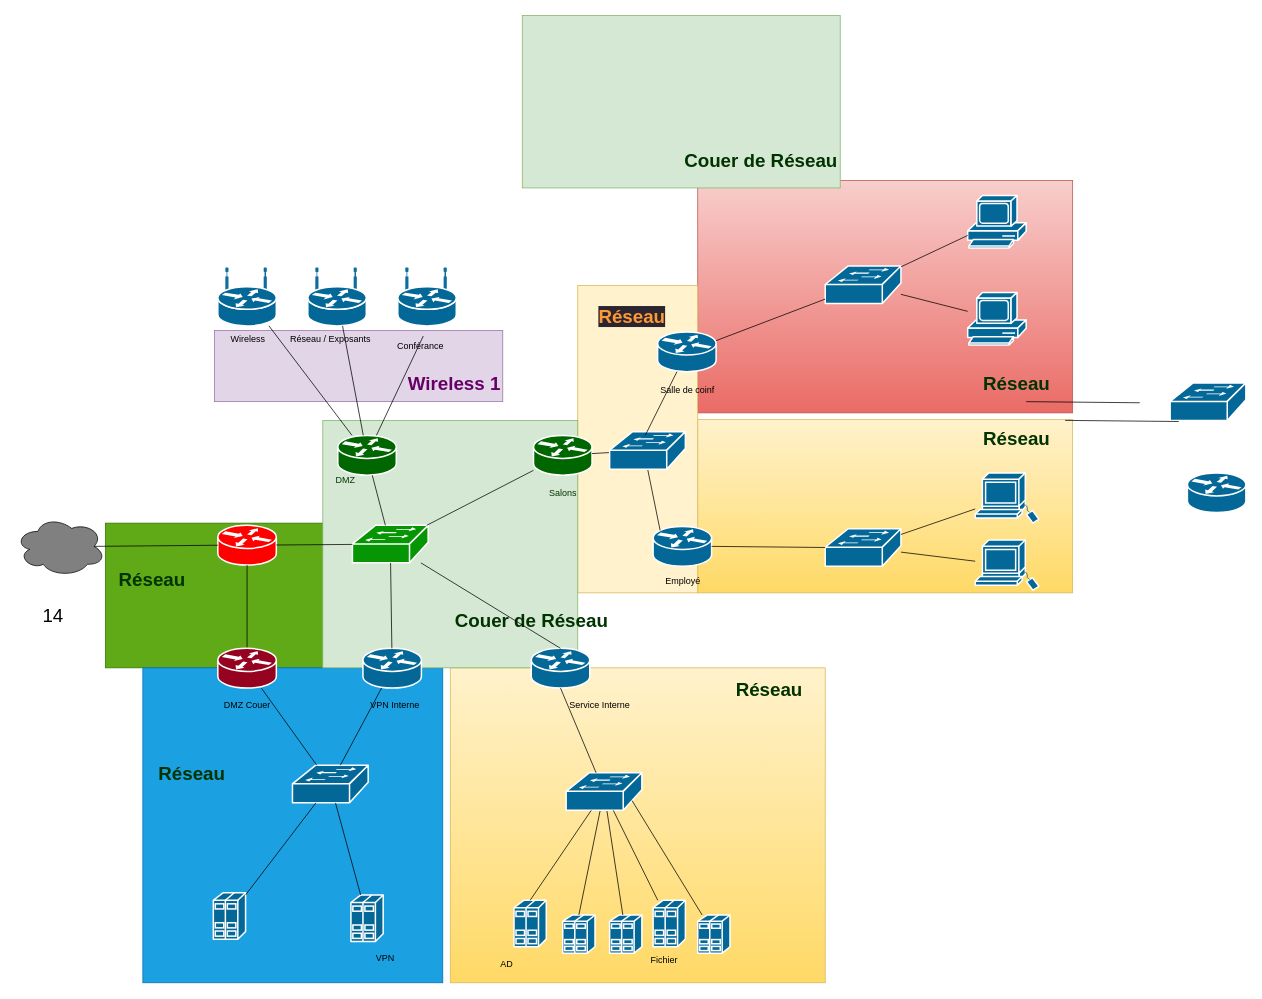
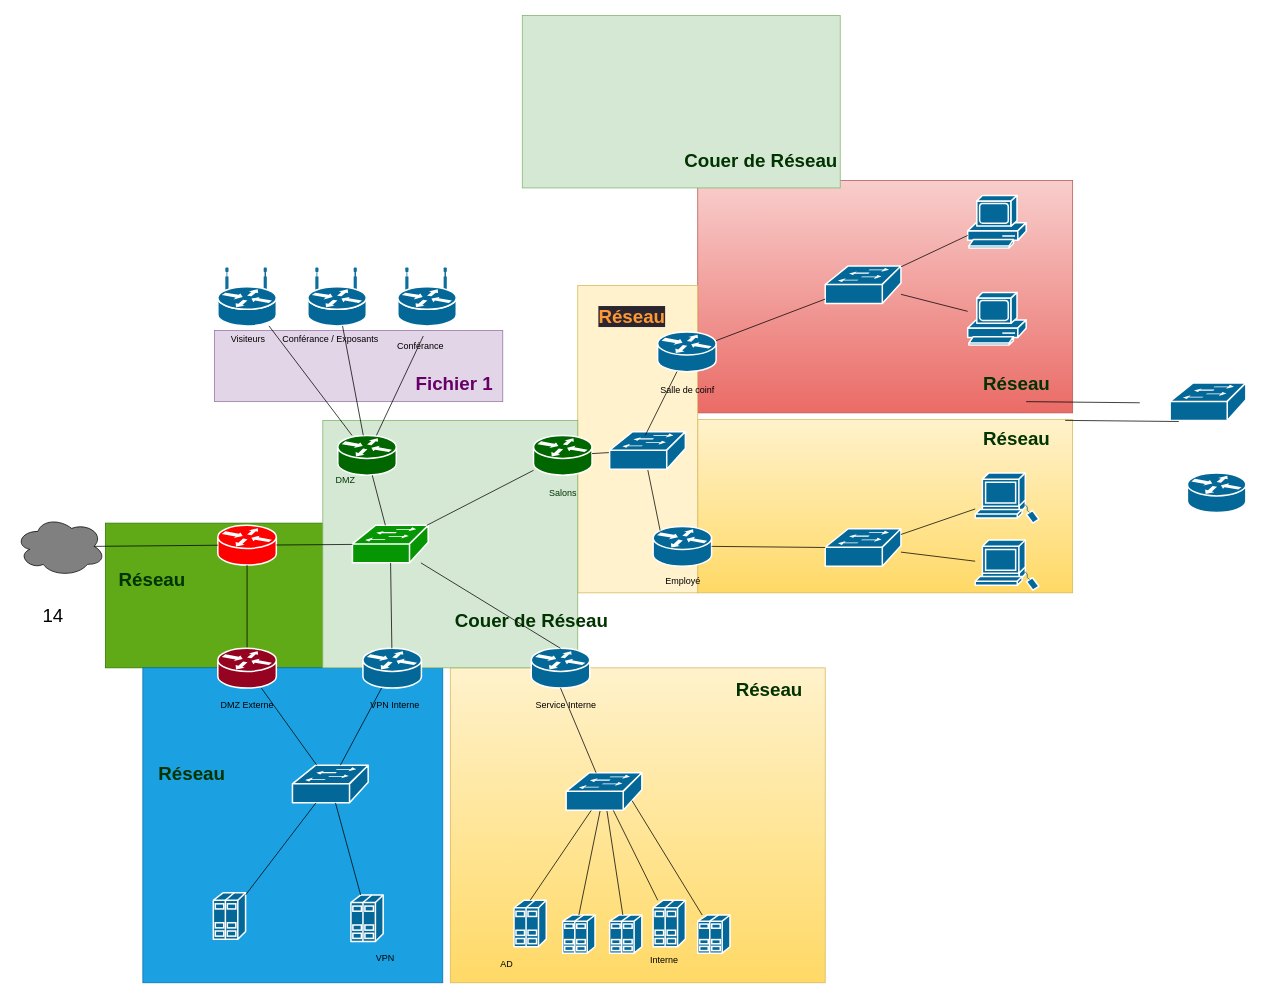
(248, 339) -> (248, 339)
(331, 339) -> (331, 339)
(455, 383) -> (455, 383)
(248, 705) -> (248, 705)
(600, 705) -> (566, 705)
(665, 960) -> (665, 960)
